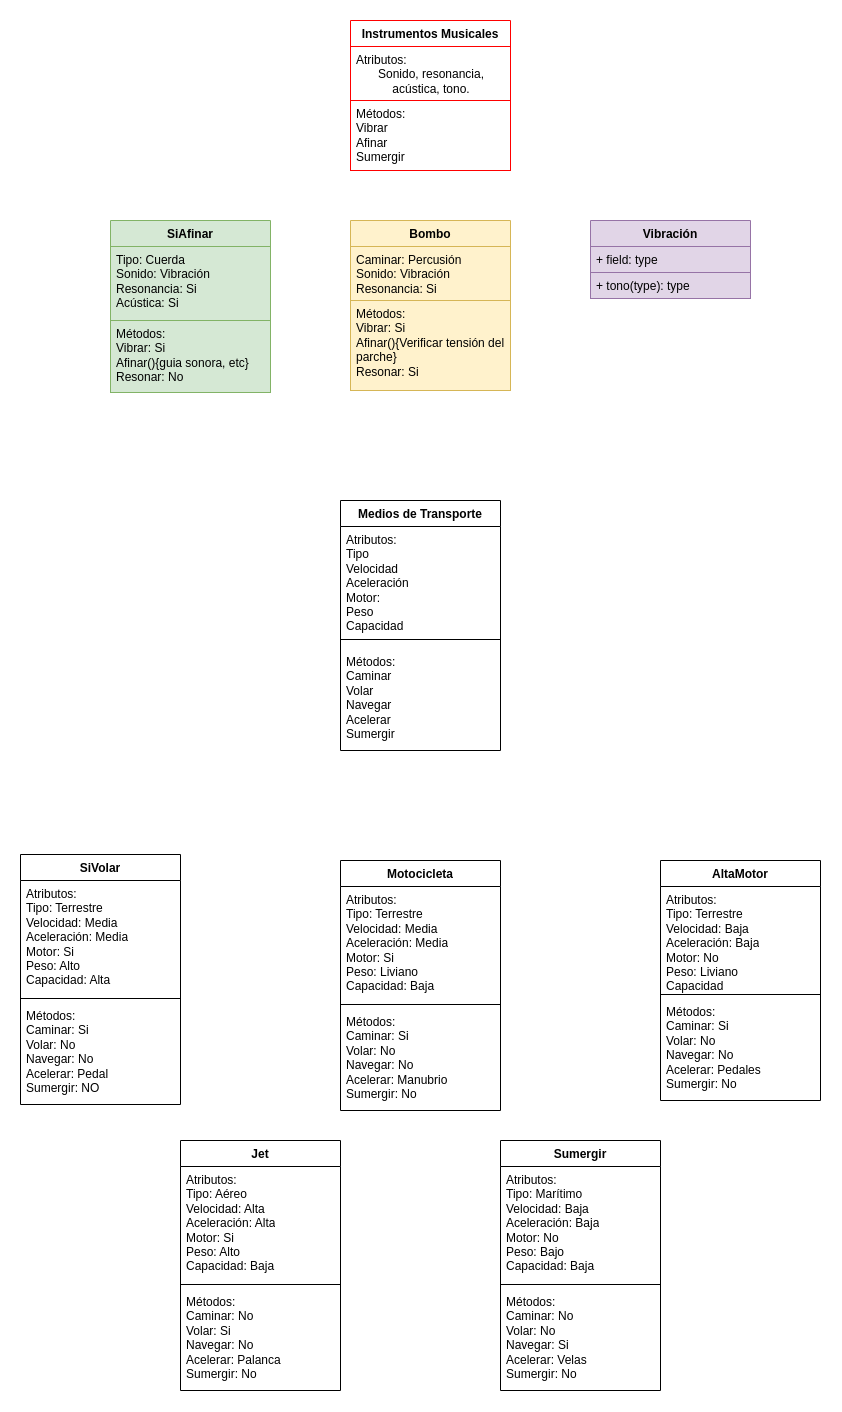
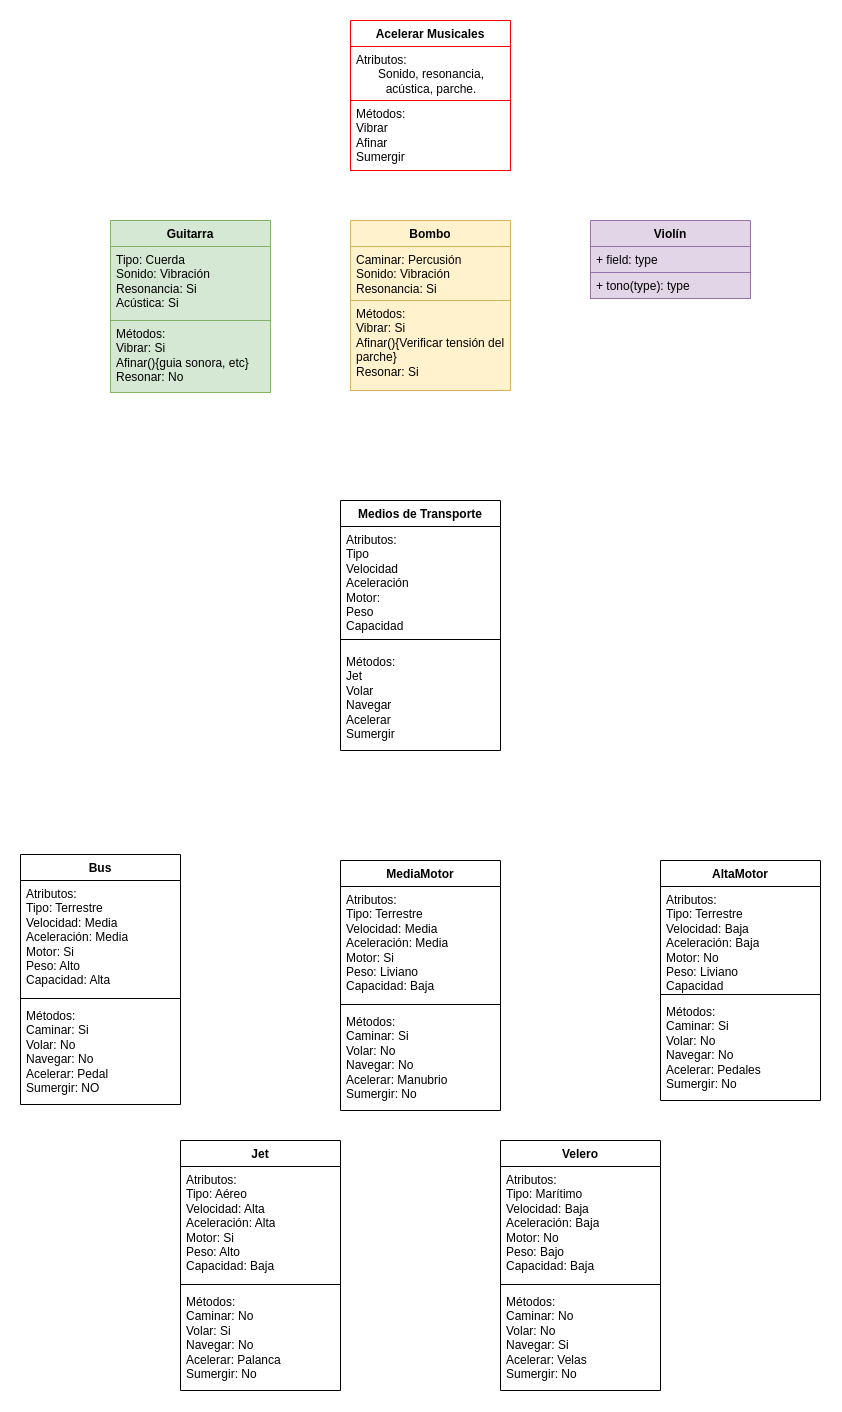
(431, 35) -> (431, 35)
(432, 75) -> (432, 75)
(191, 235) -> (191, 235)
(671, 235) -> (671, 235)
(372, 699) -> (372, 699)
(101, 869) -> (101, 869)
(421, 875) -> (421, 875)
(581, 1155) -> (581, 1155)
